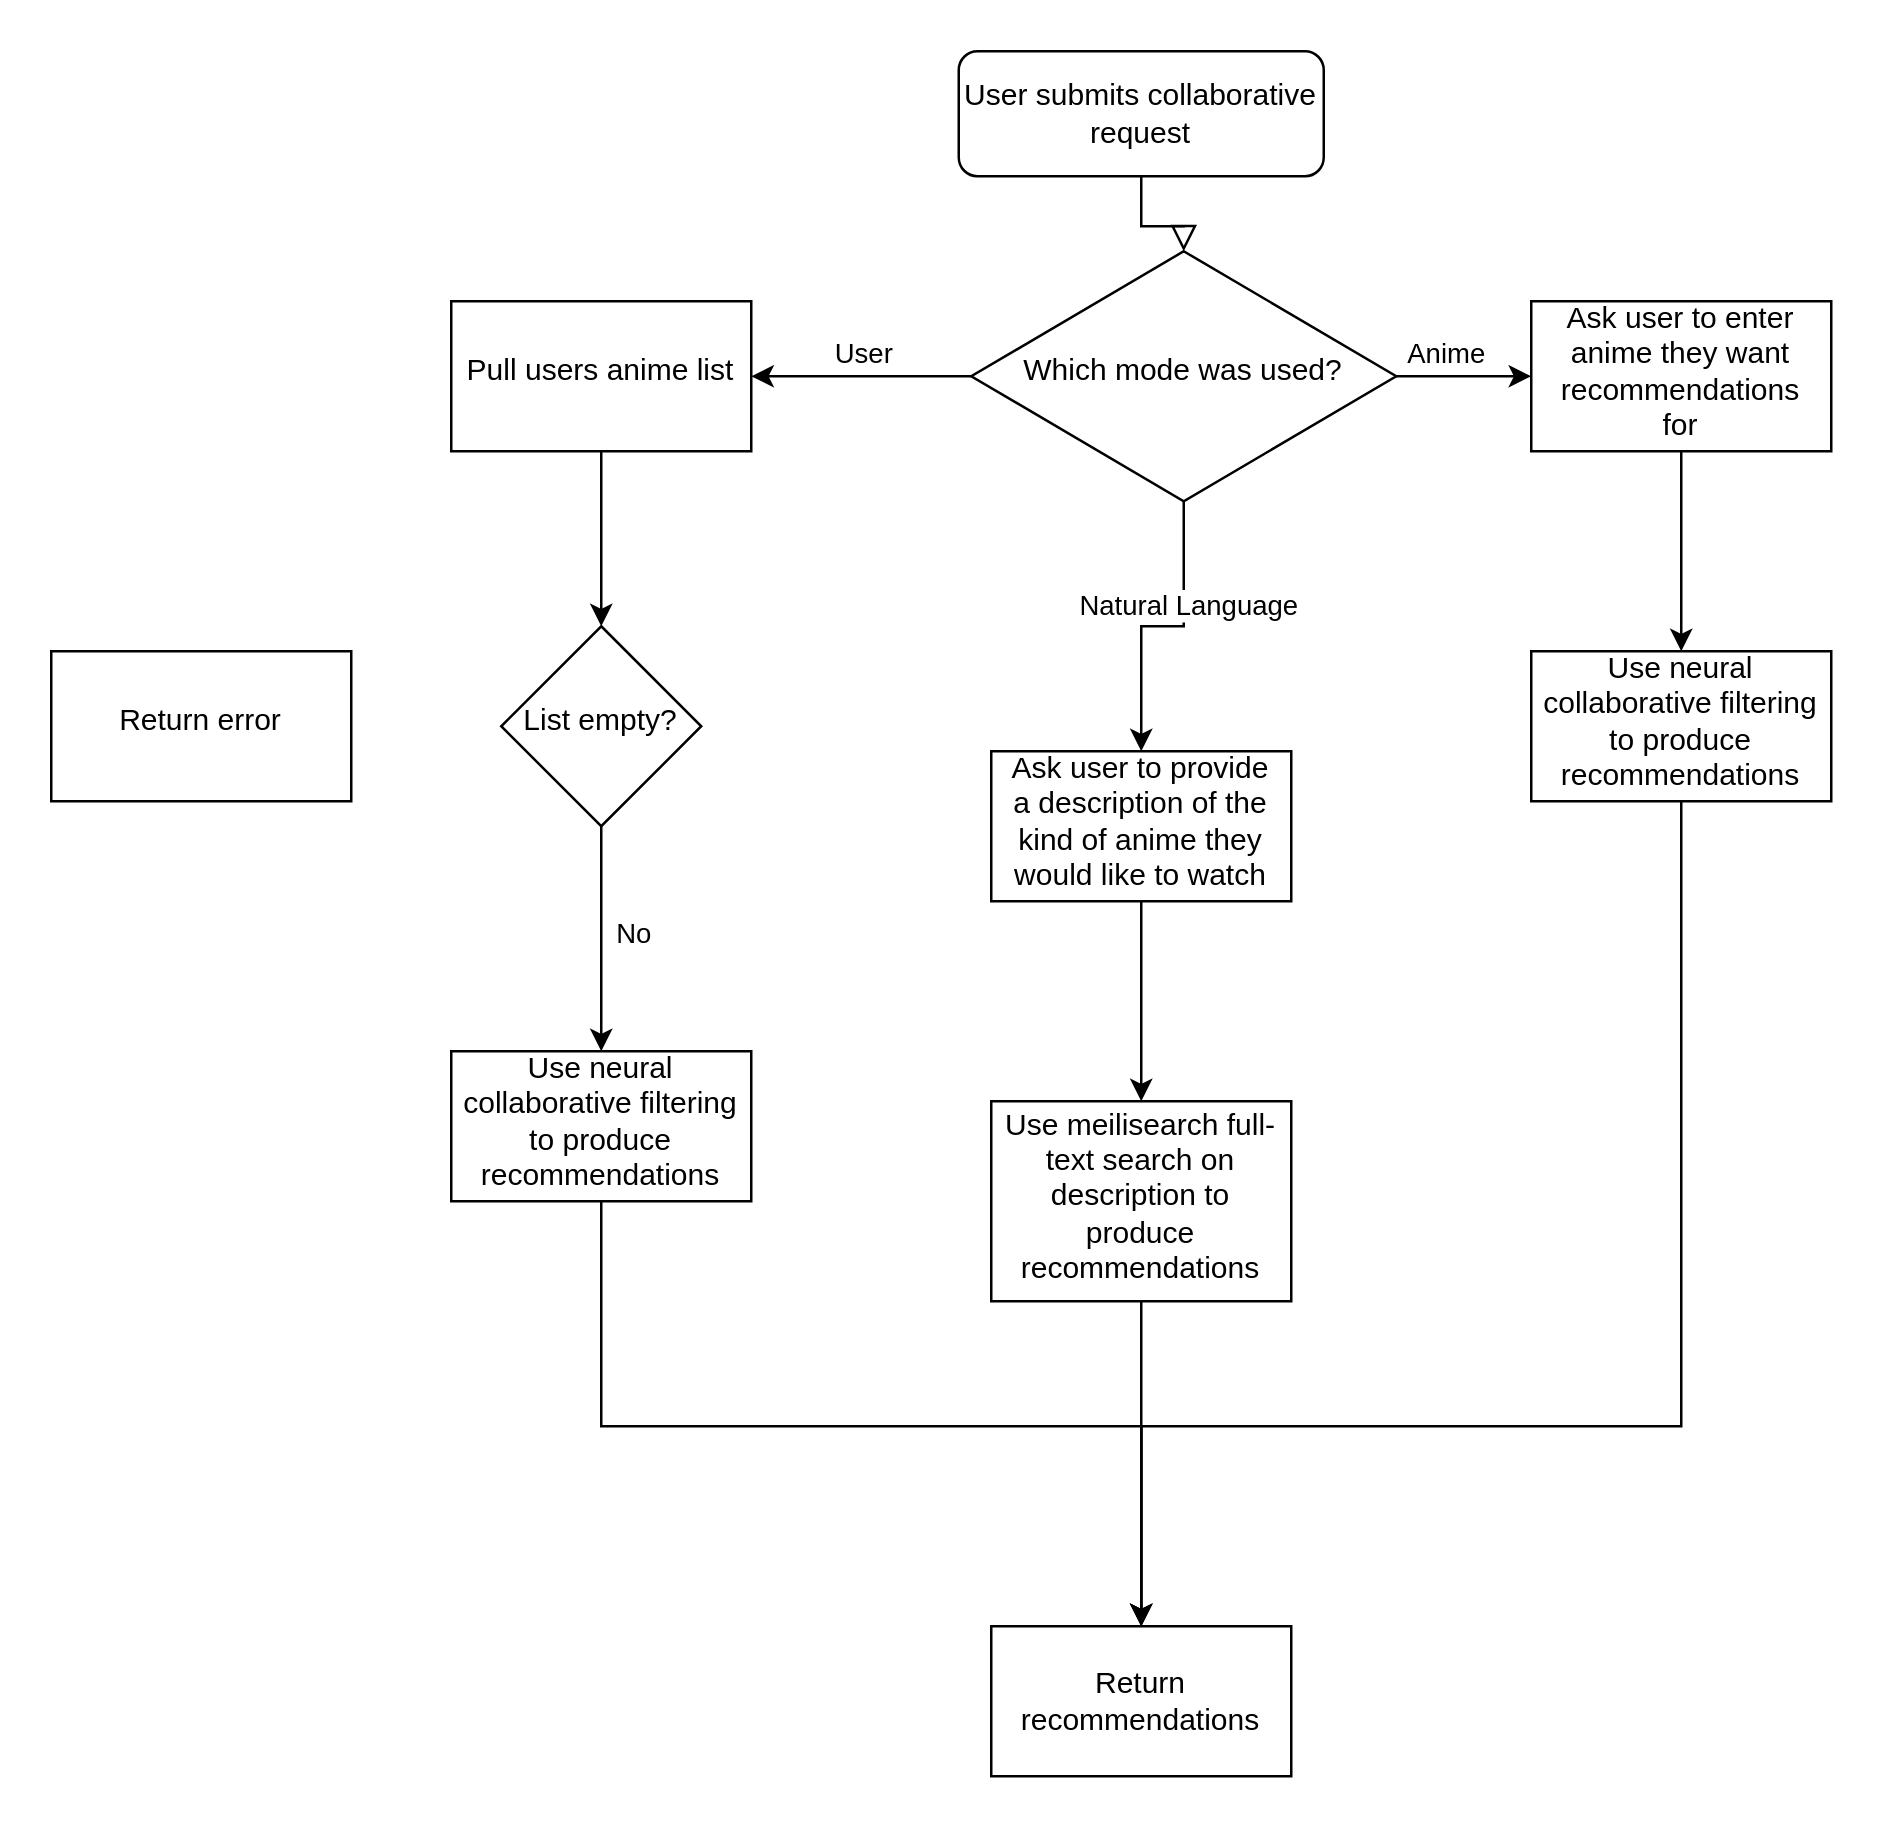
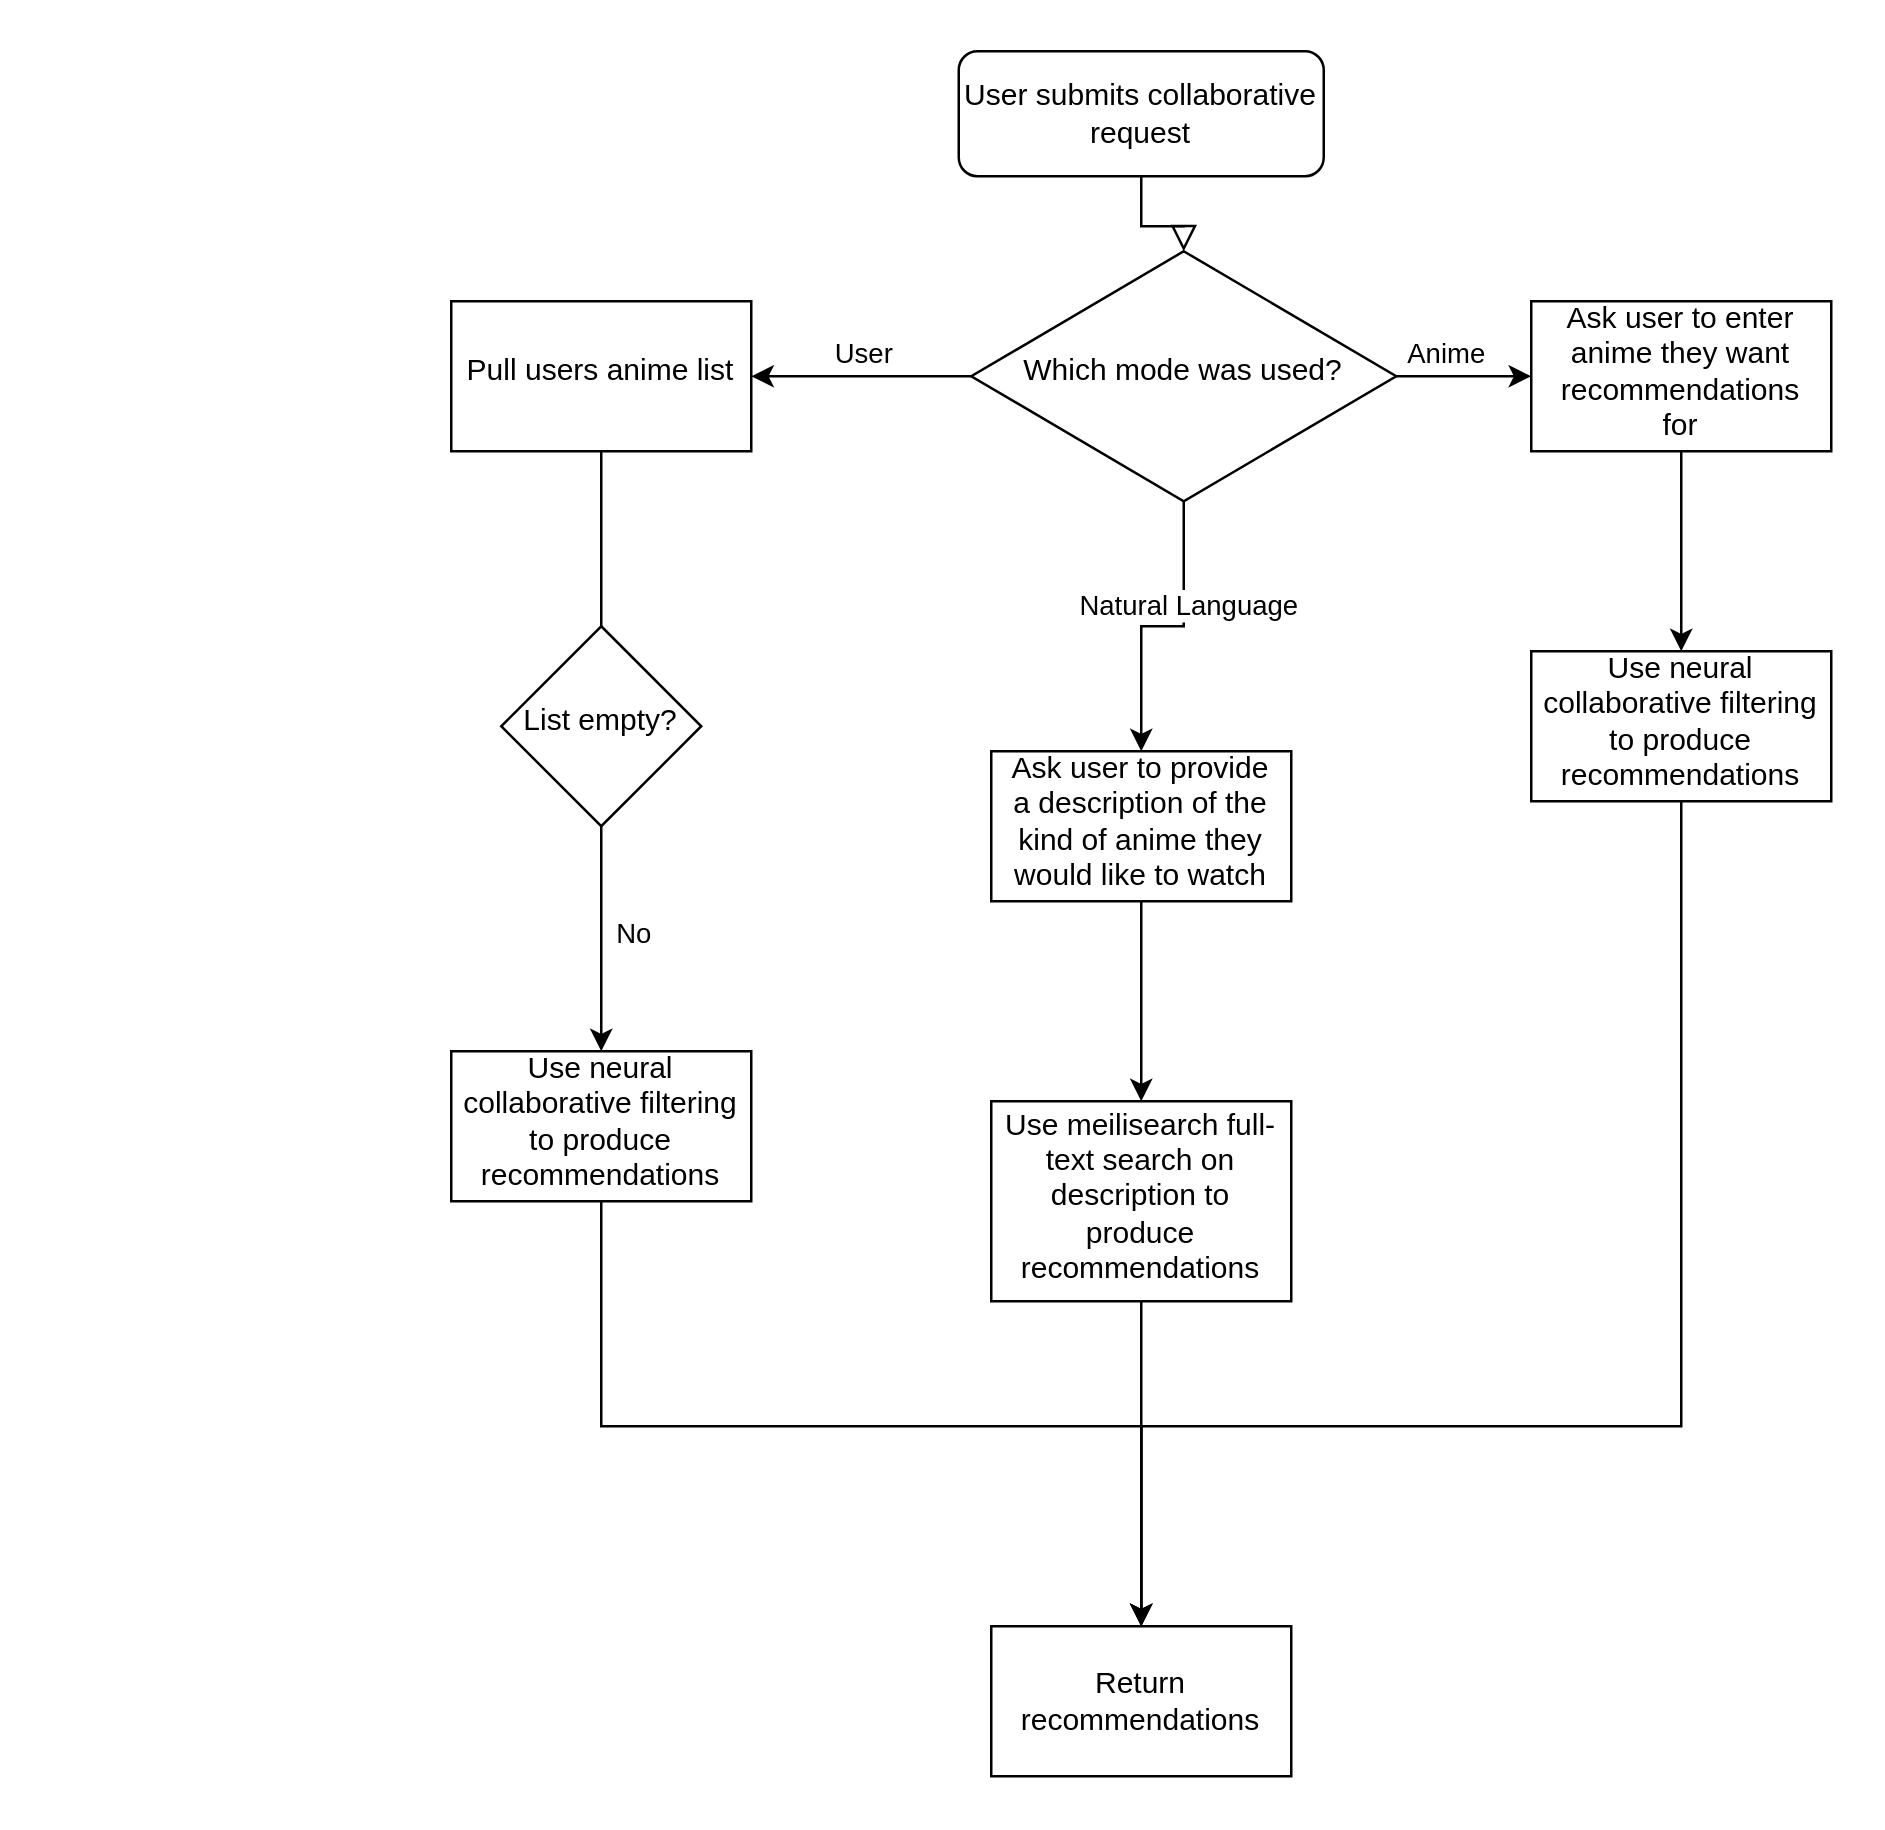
(601, 608) -> (601, 615)
(201, 726) -> none
